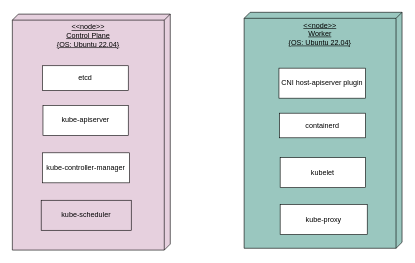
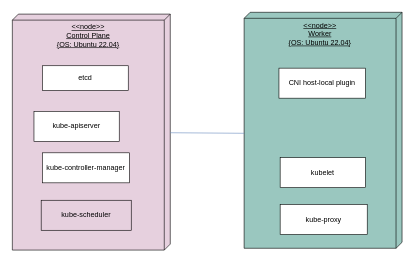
(322, 83) -> (322, 83)
(86, 120) -> (77, 126)
(322, 125) -> none
none -> (206, 133)
